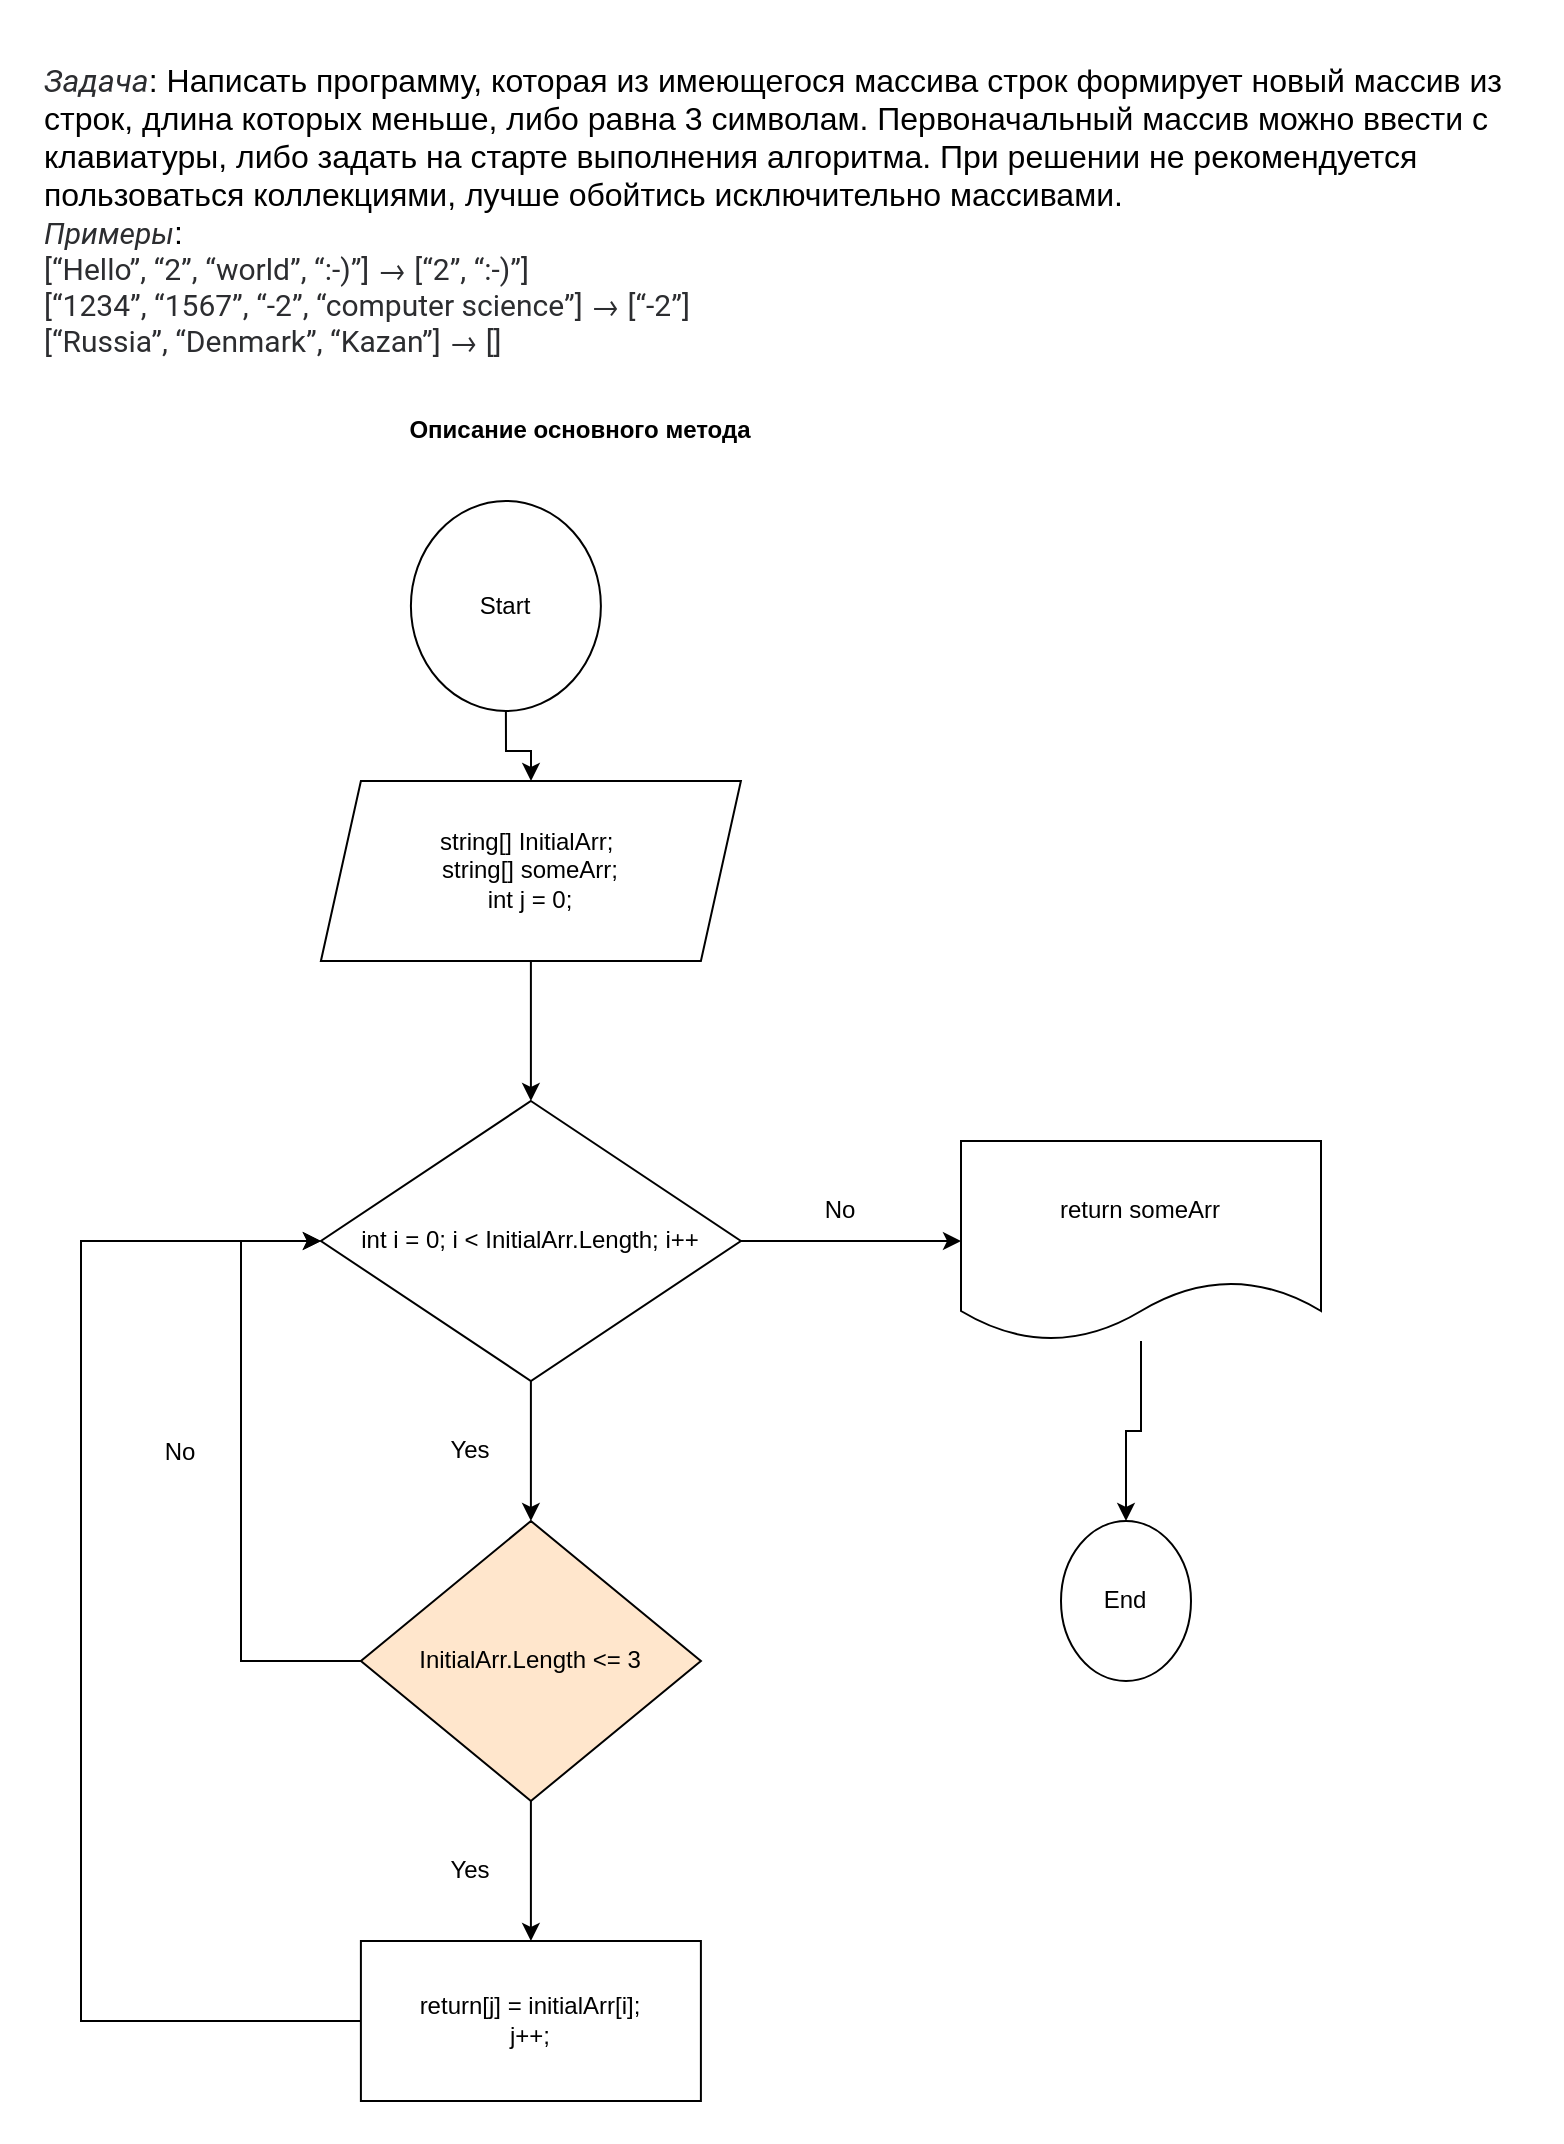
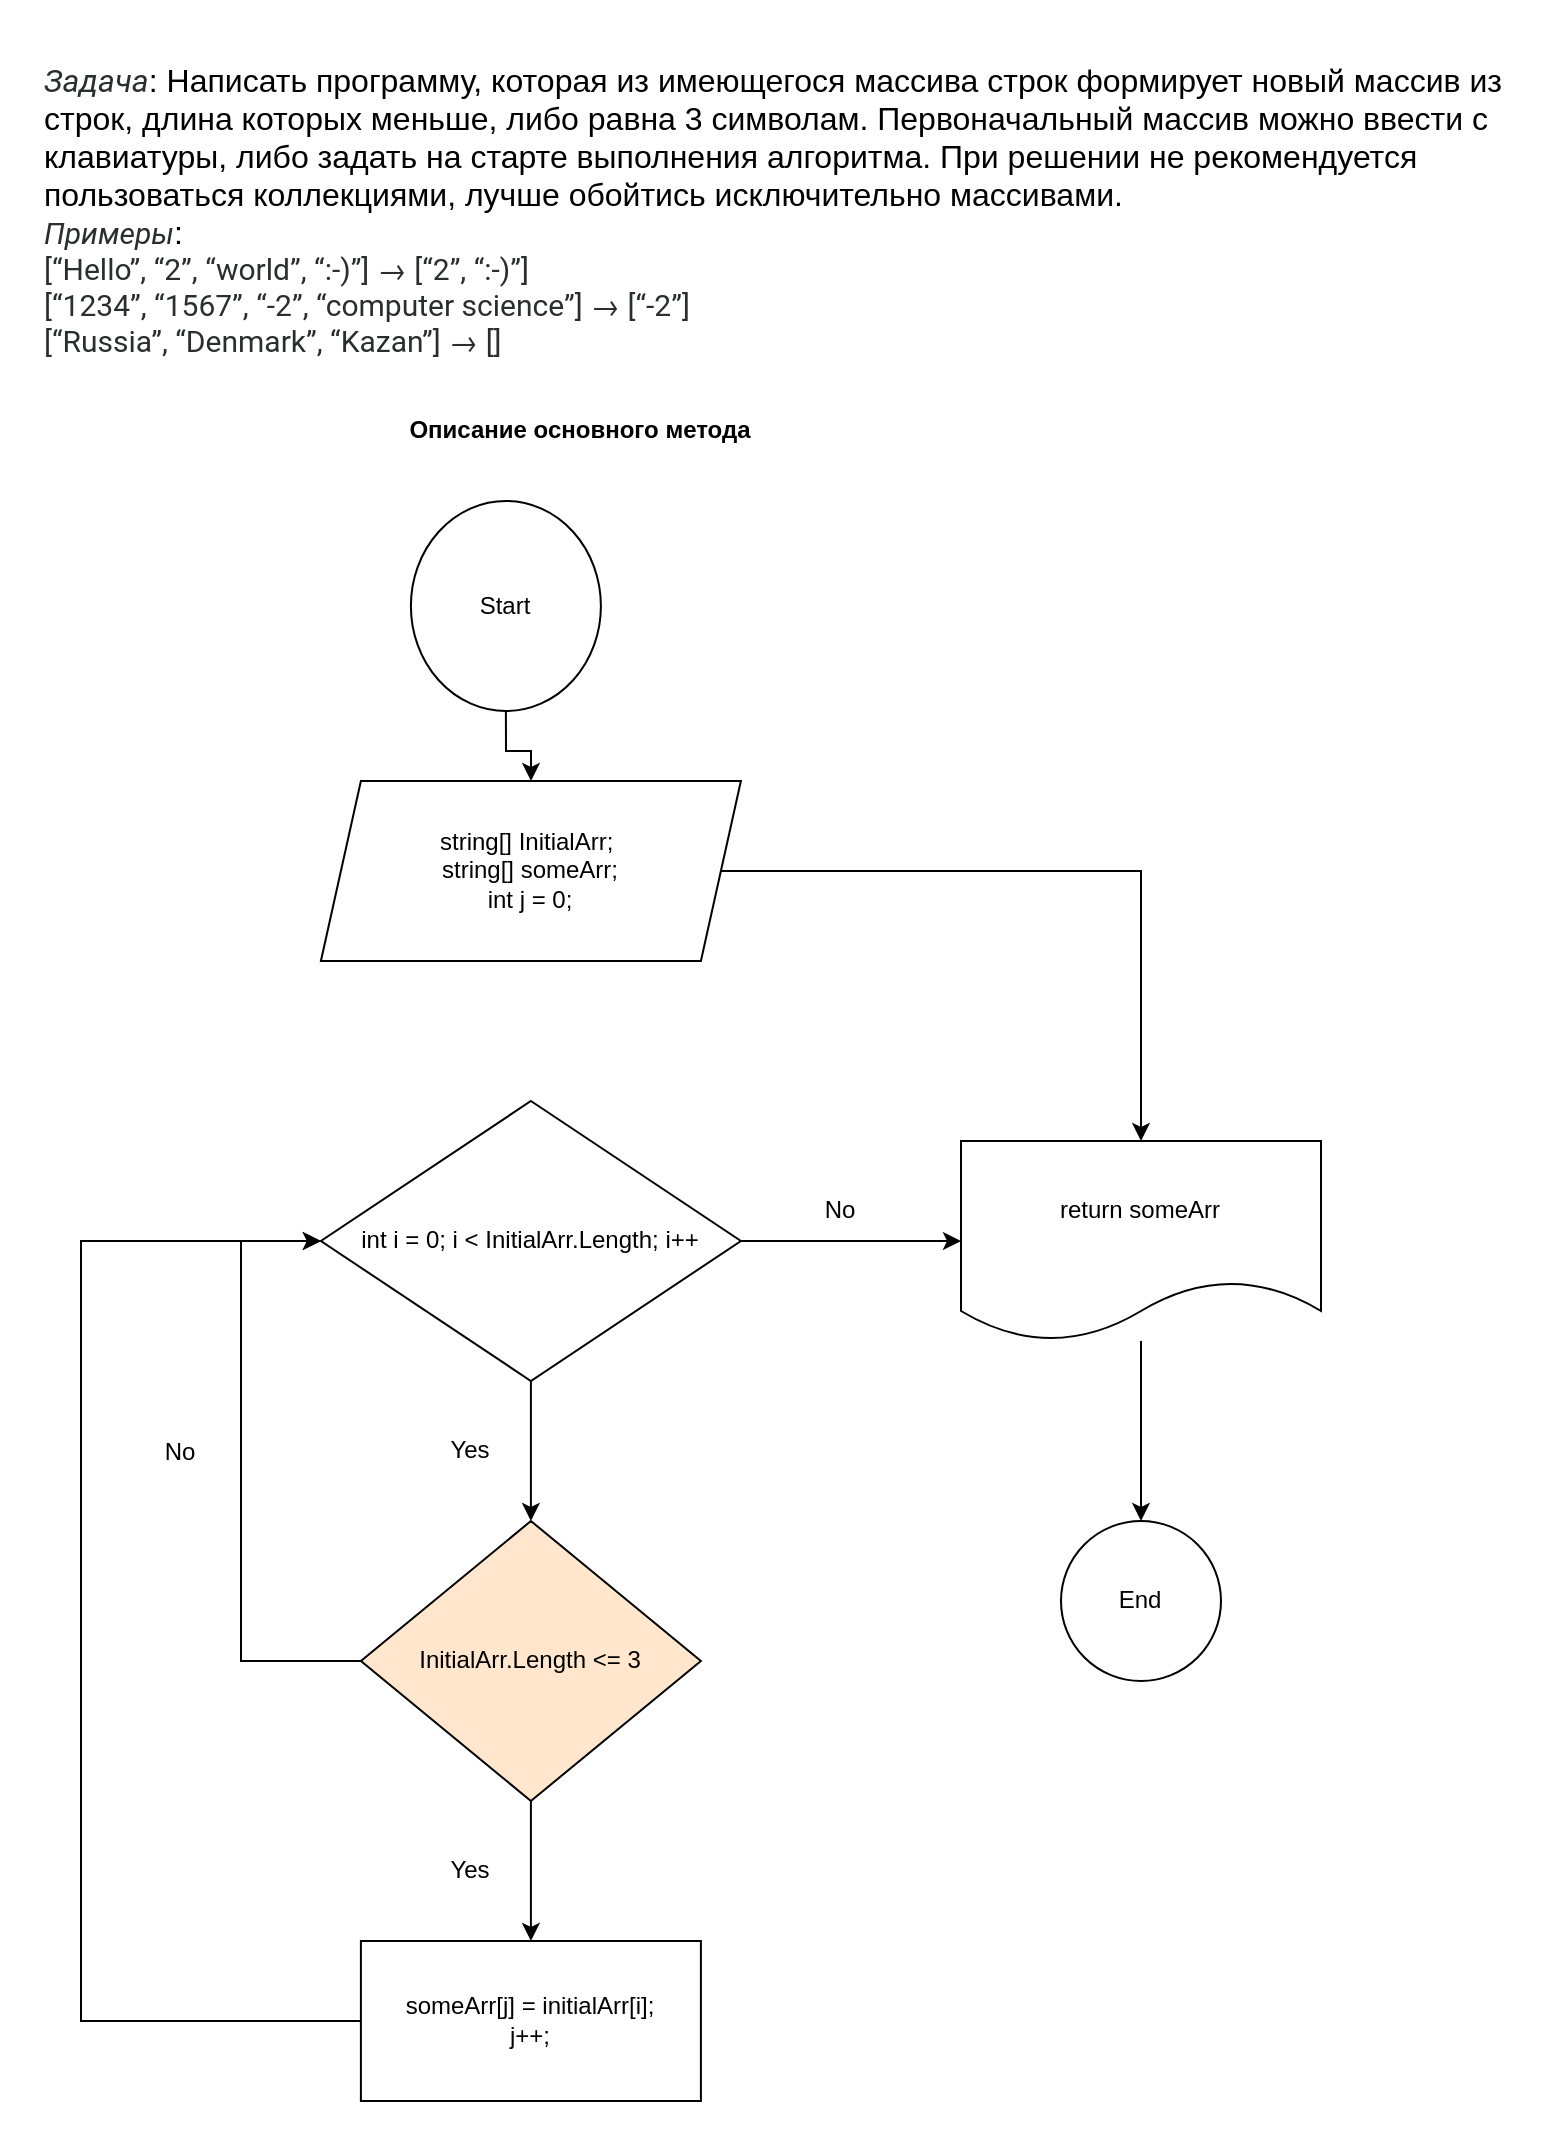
(531, 1024) -> (1059, 871)
(1126, 1601) -> (1141, 1601)
(531, 2021) -> (531, 2021)
